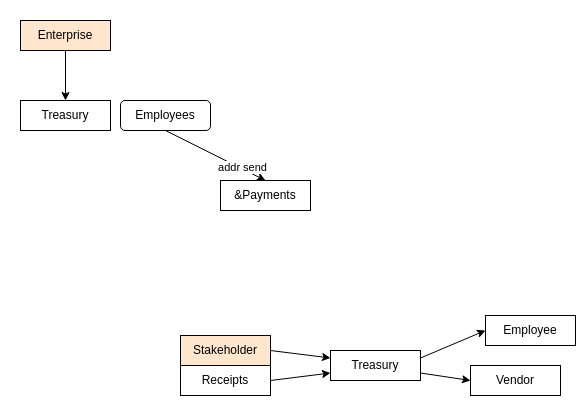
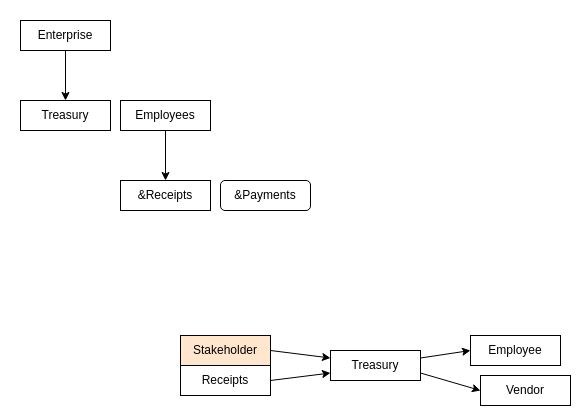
(66, 36) -> (66, 36)
(166, 116) -> (166, 116)
none -> (166, 153)
(213, 154) -> none
none -> (166, 196)
(266, 196) -> (266, 196)
(531, 331) -> (516, 351)
(516, 381) -> (526, 391)
